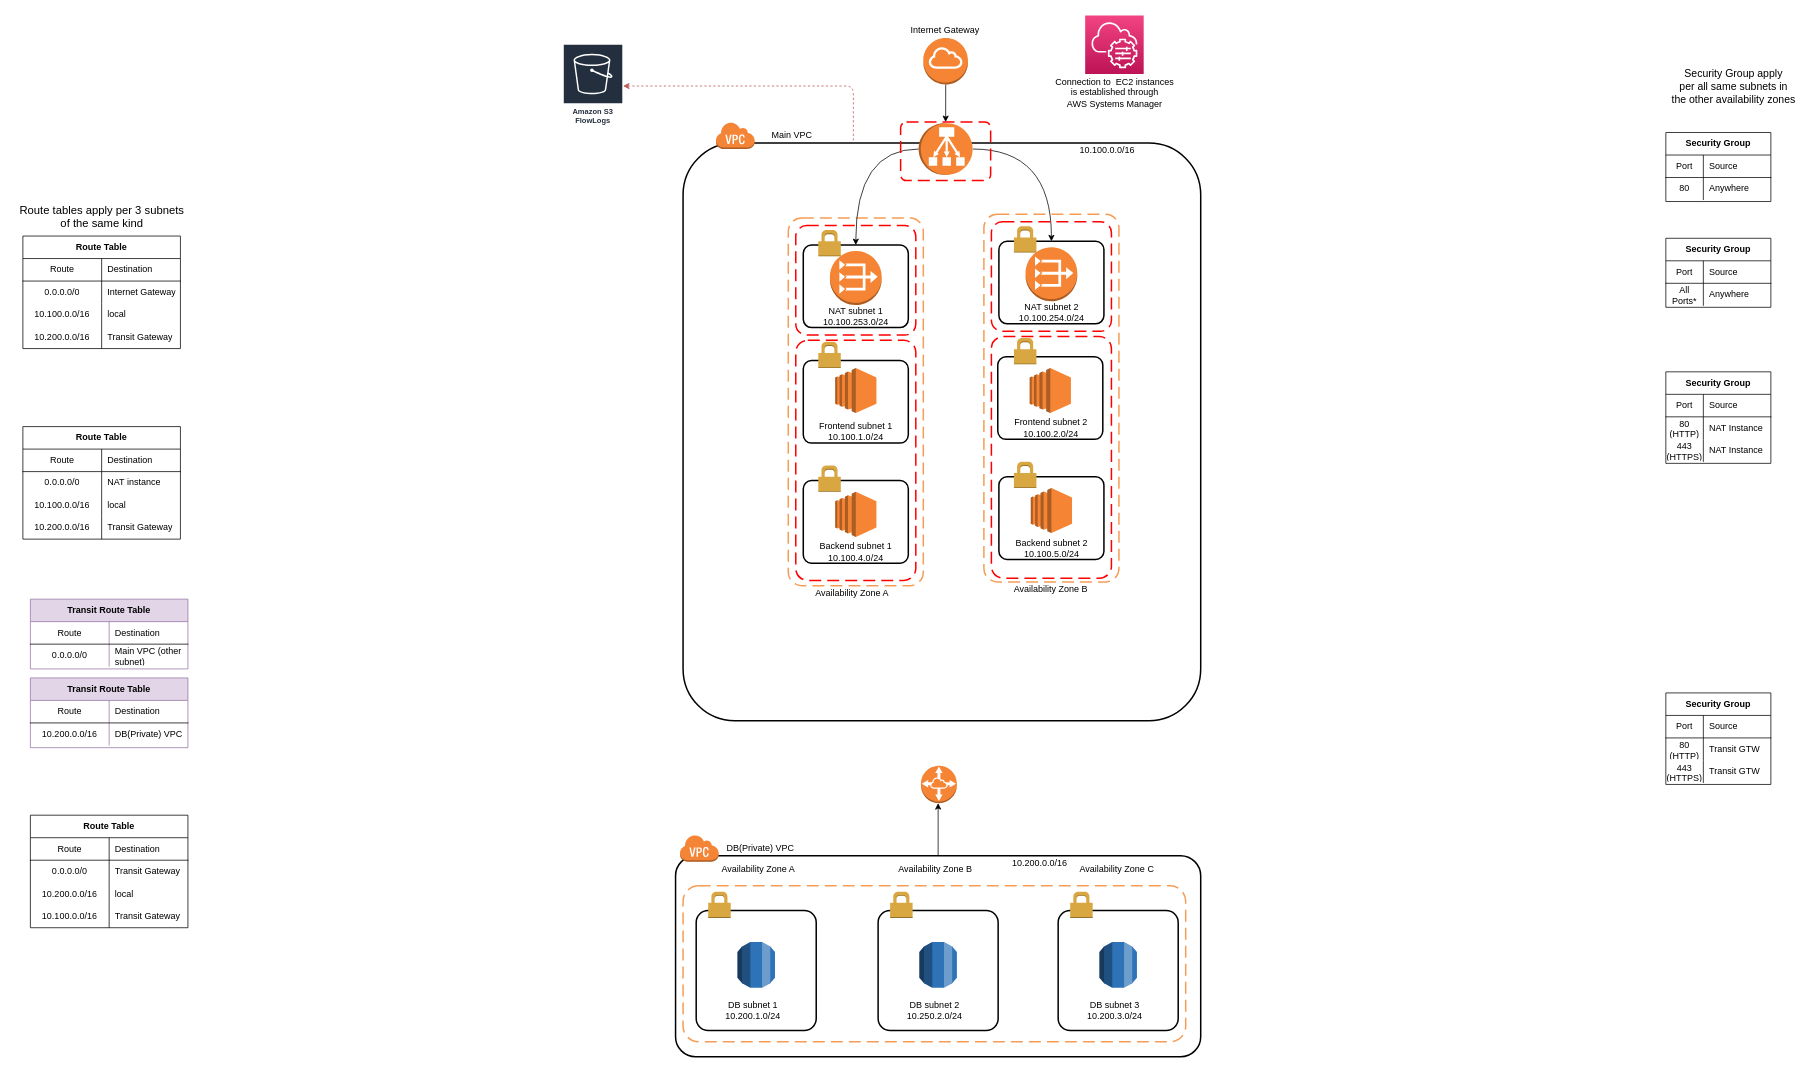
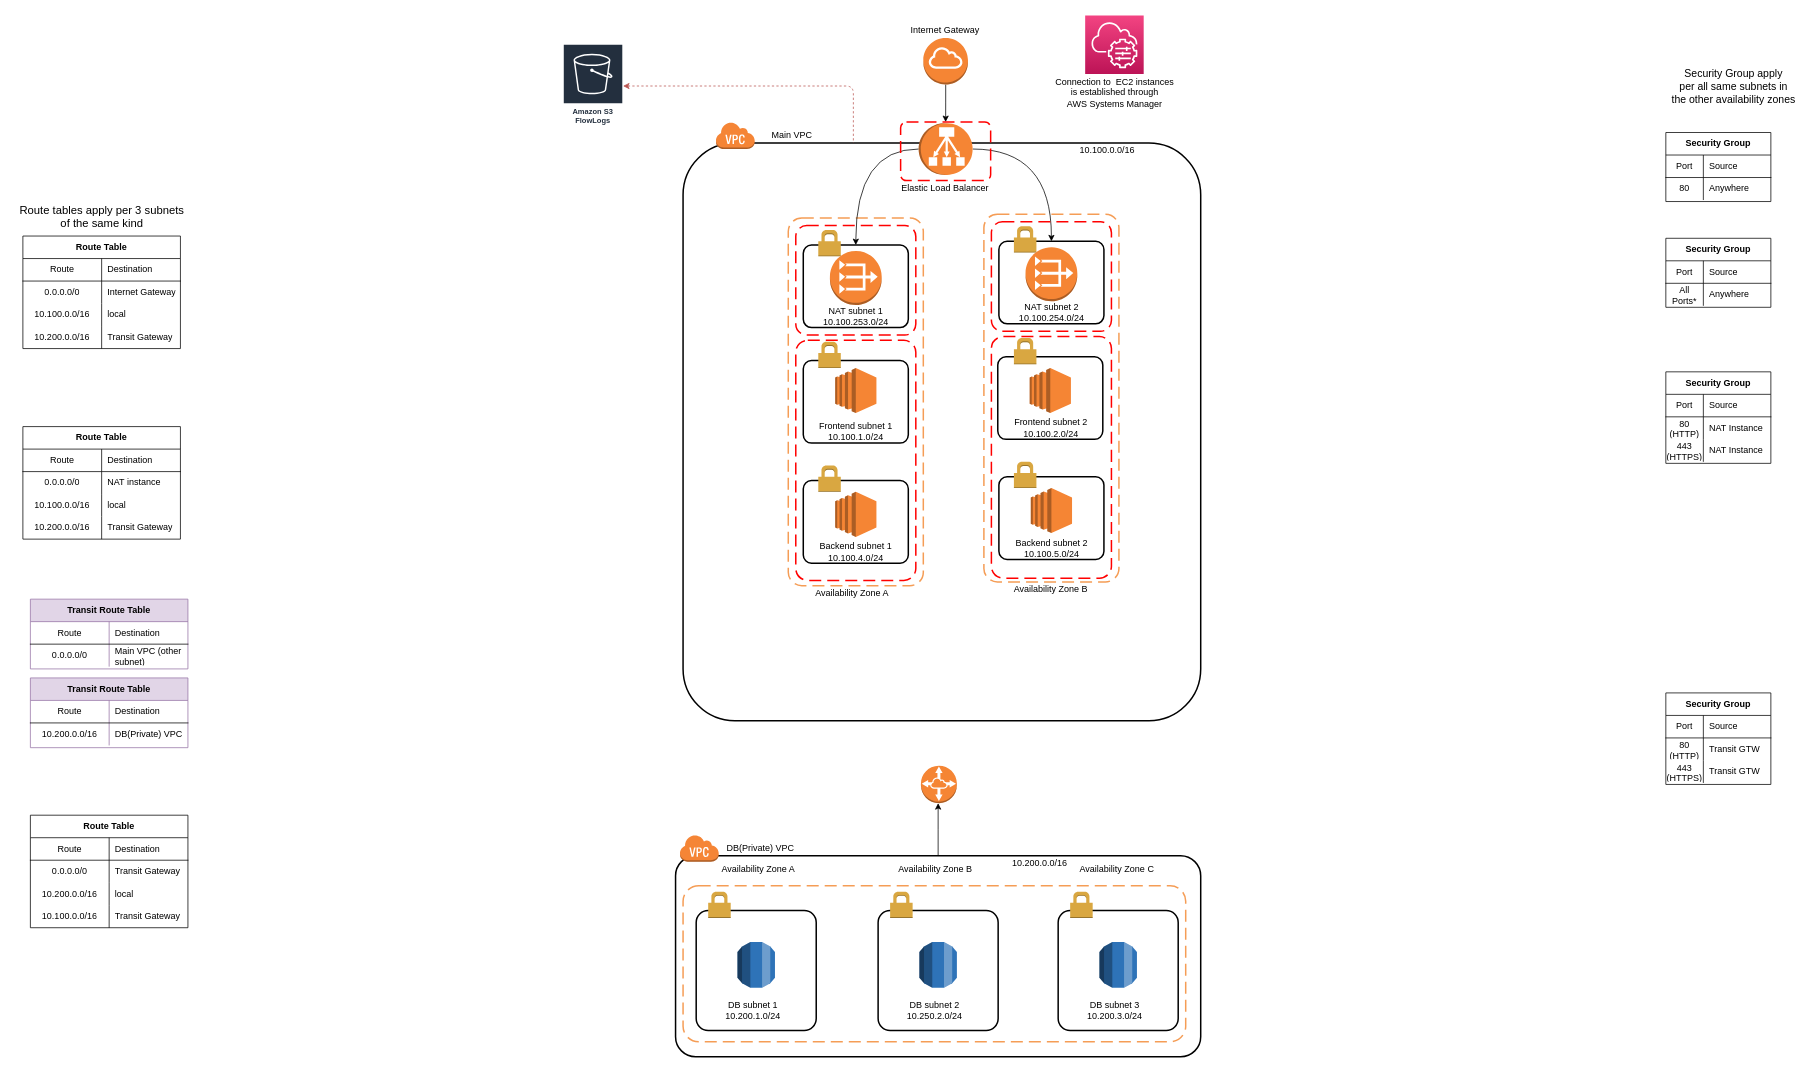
none -> (944, 188)
